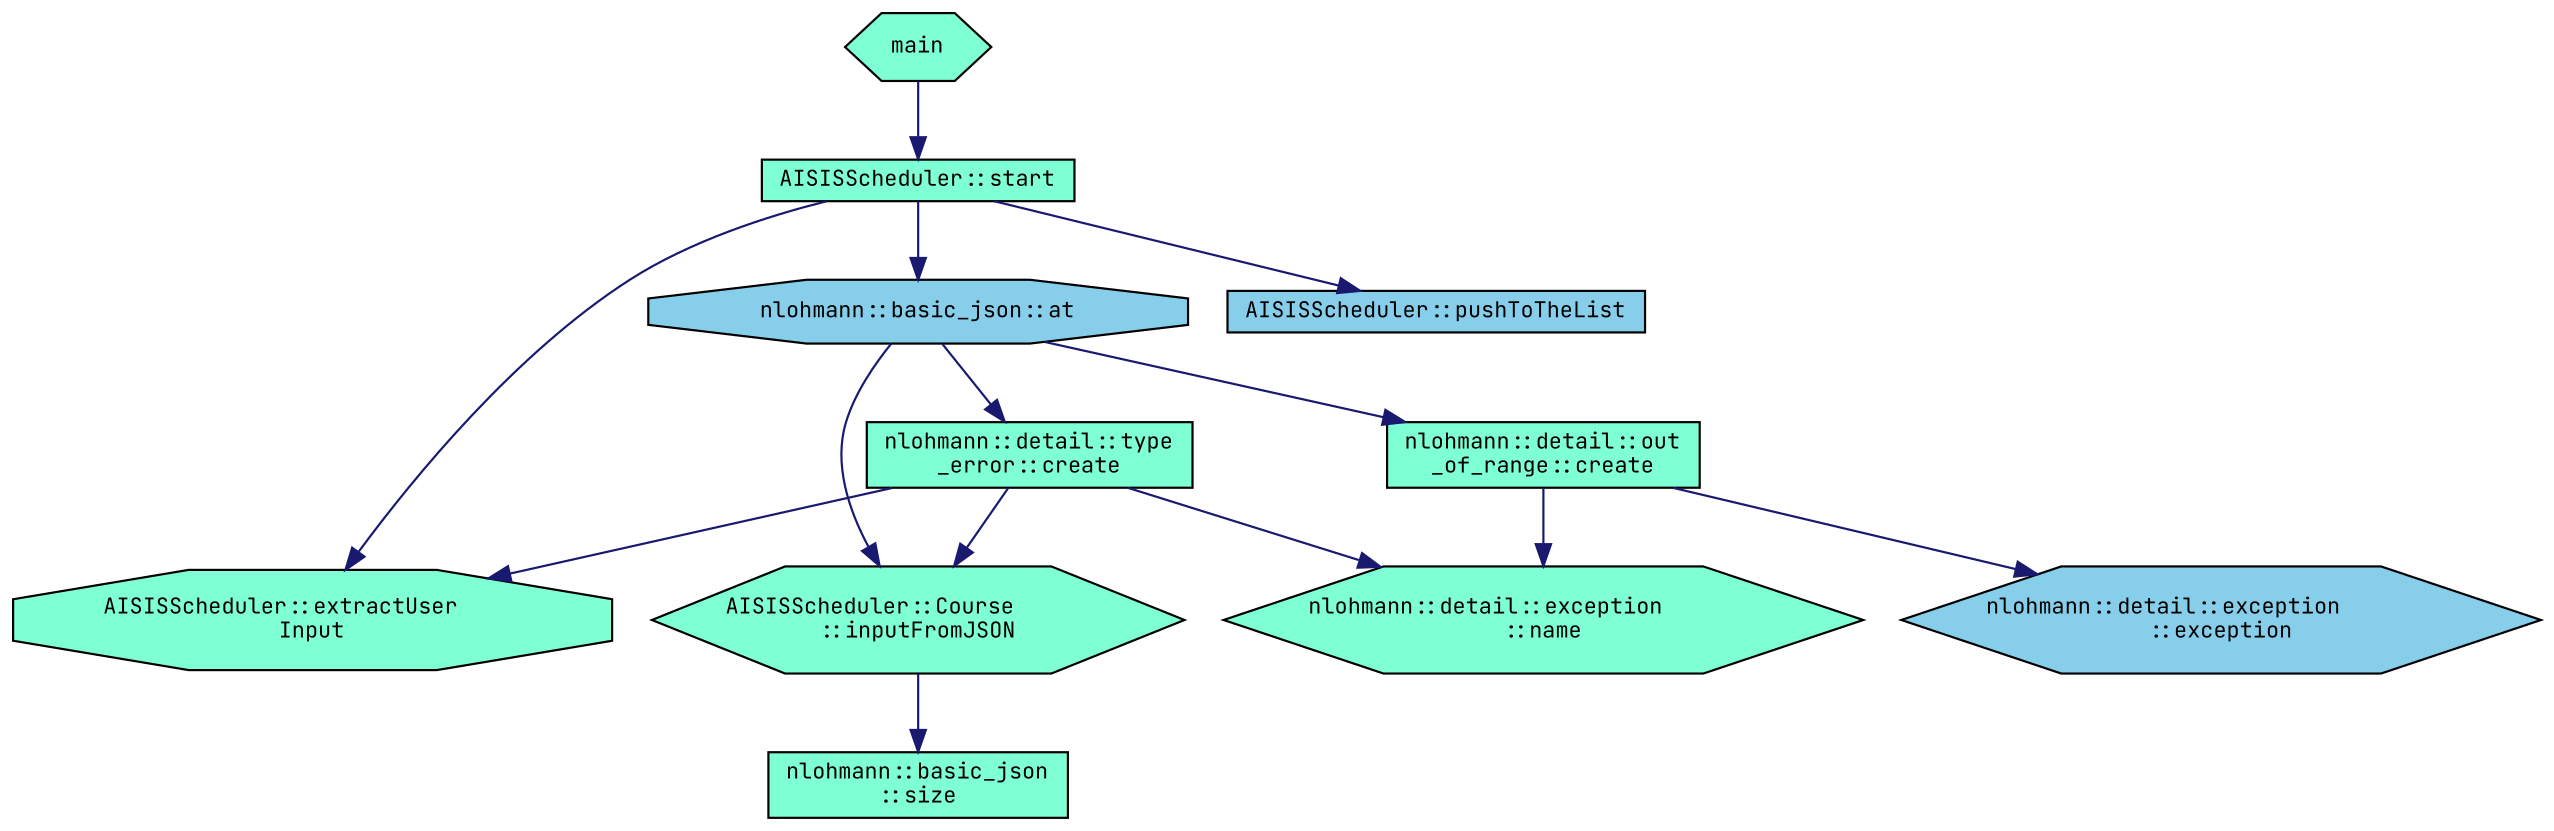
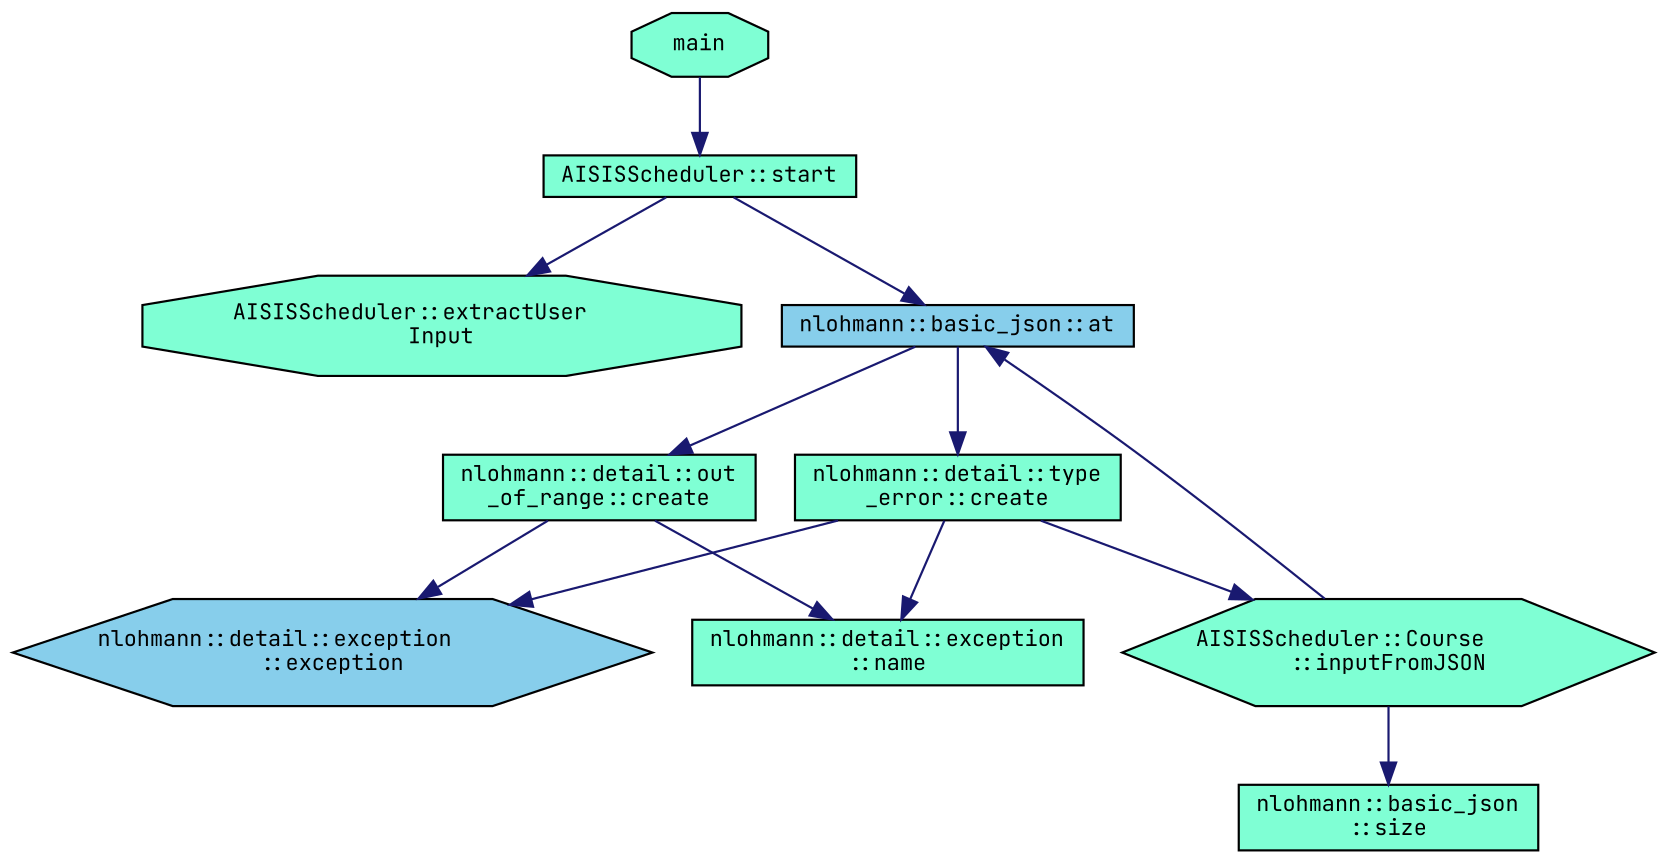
(918, 47) -> (700, 45)
(918, 312) -> (958, 326)
(1436, 312) -> none
(842, 441) -> (1167, 476)
(701, 531) -> (685, 560)
(1543, 620) -> (888, 653)
